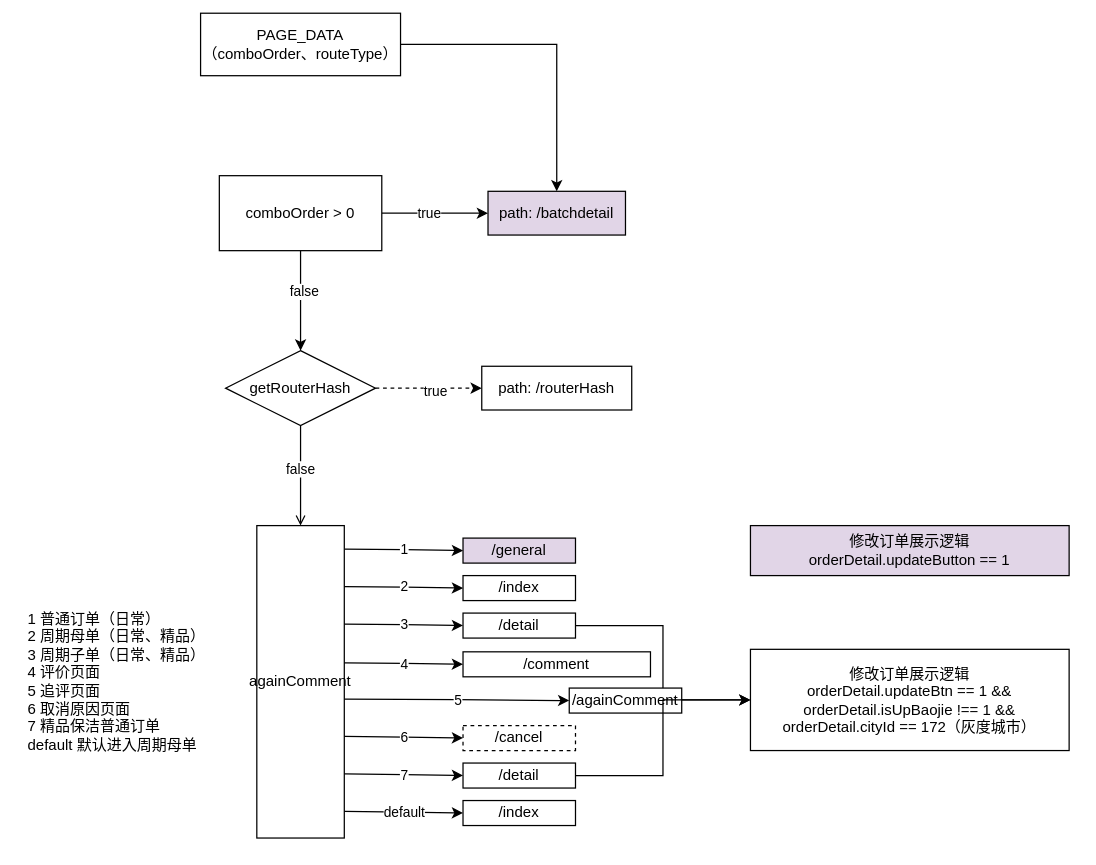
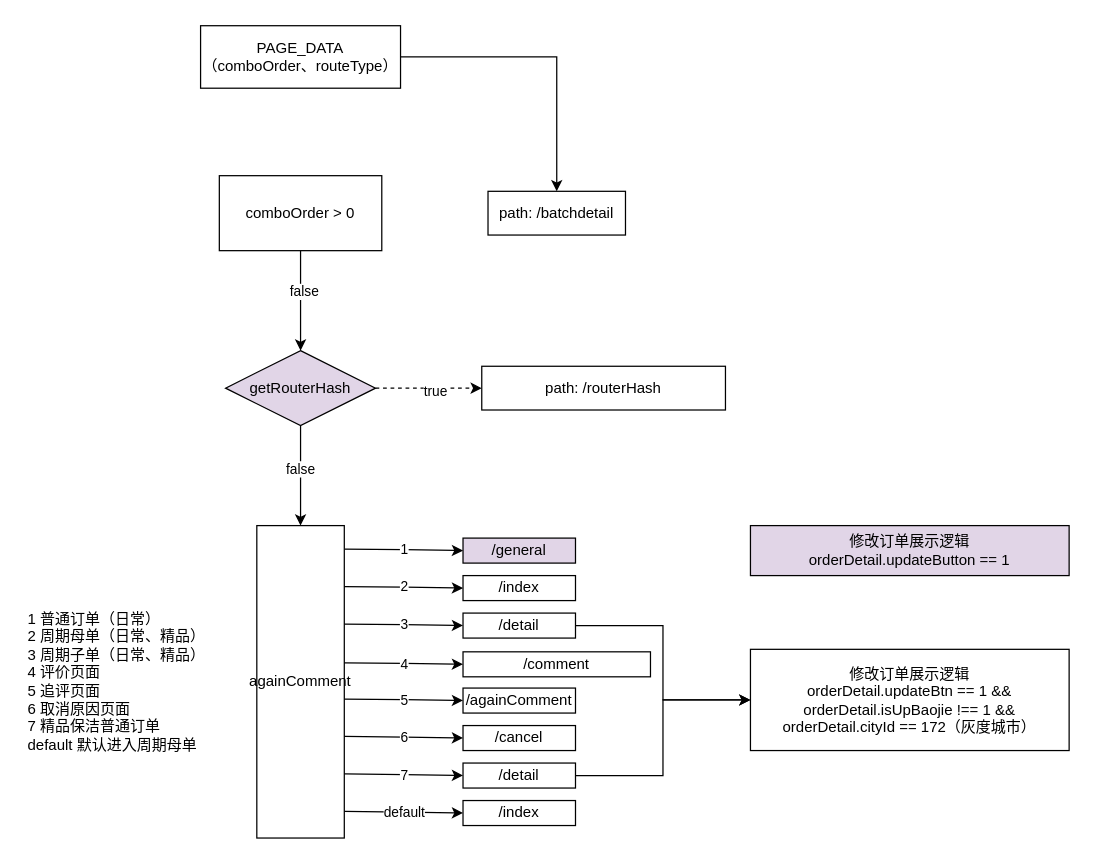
(301, 44) -> (301, 57)
(431, 213) -> none
(557, 213) -> (557, 213)
(301, 388) -> (301, 388)
(557, 388) -> (604, 388)
(301, 517) -> (301, 515)
(626, 701) -> (519, 701)
(519, 738) -> (519, 738)
